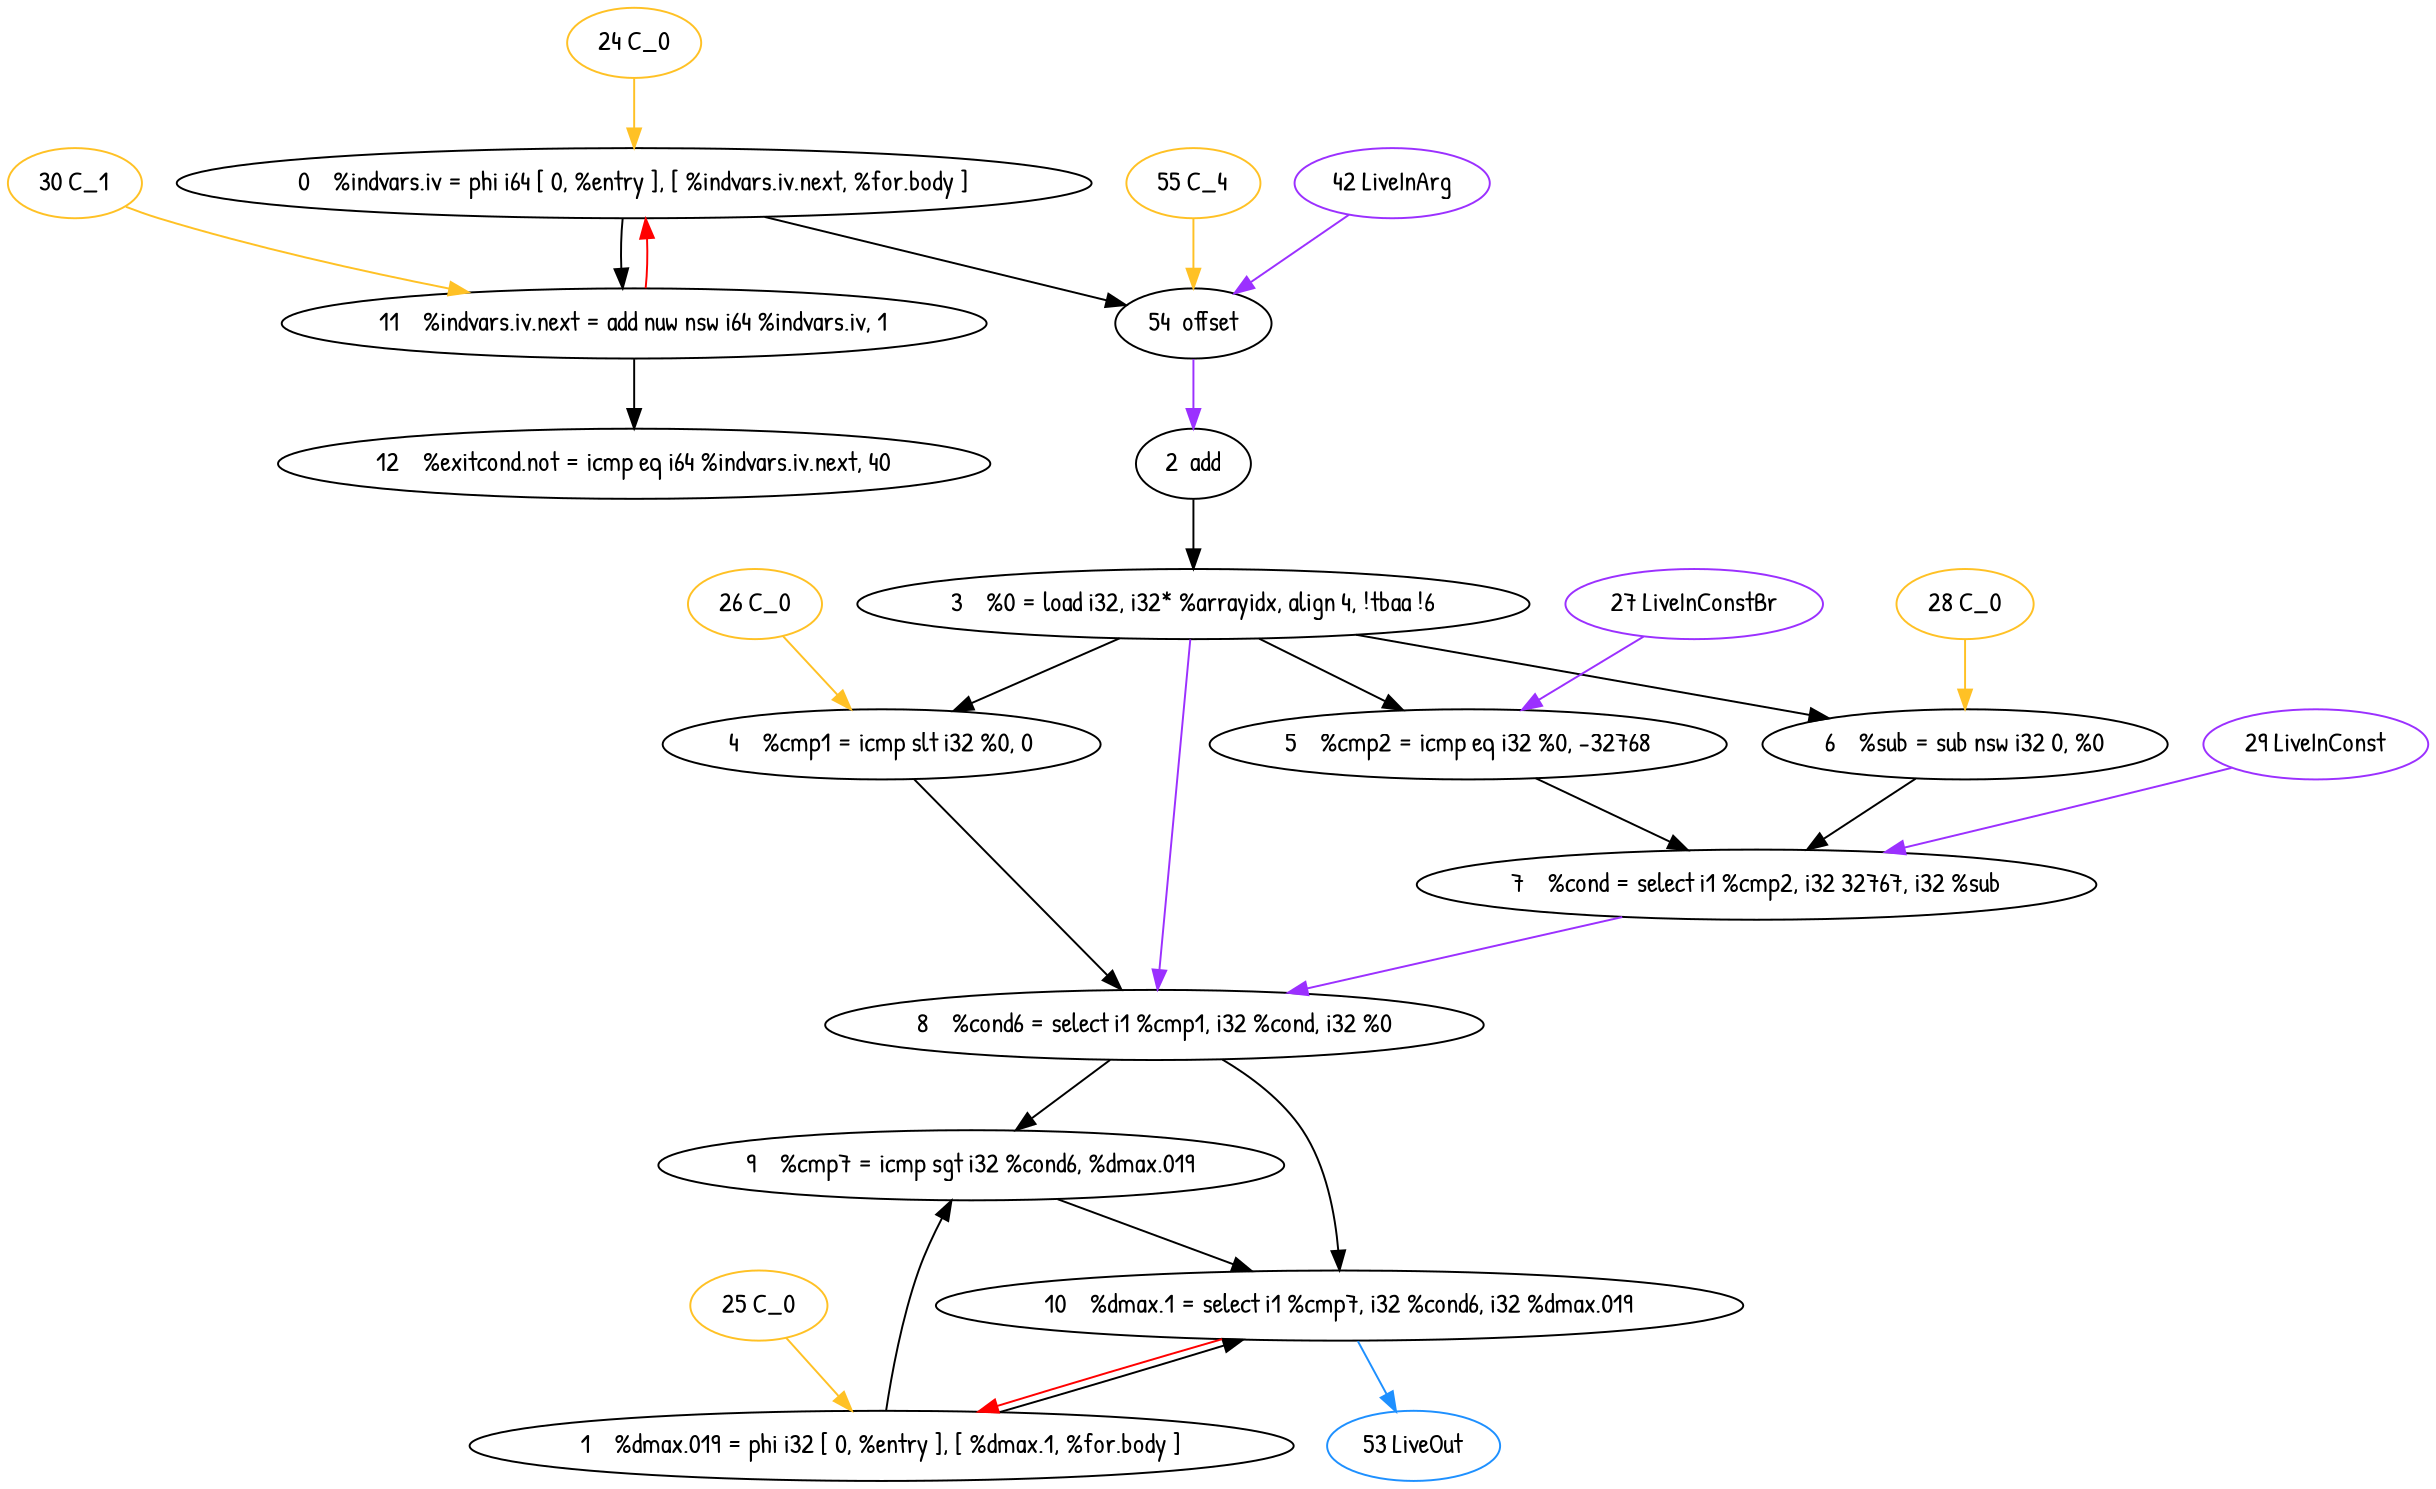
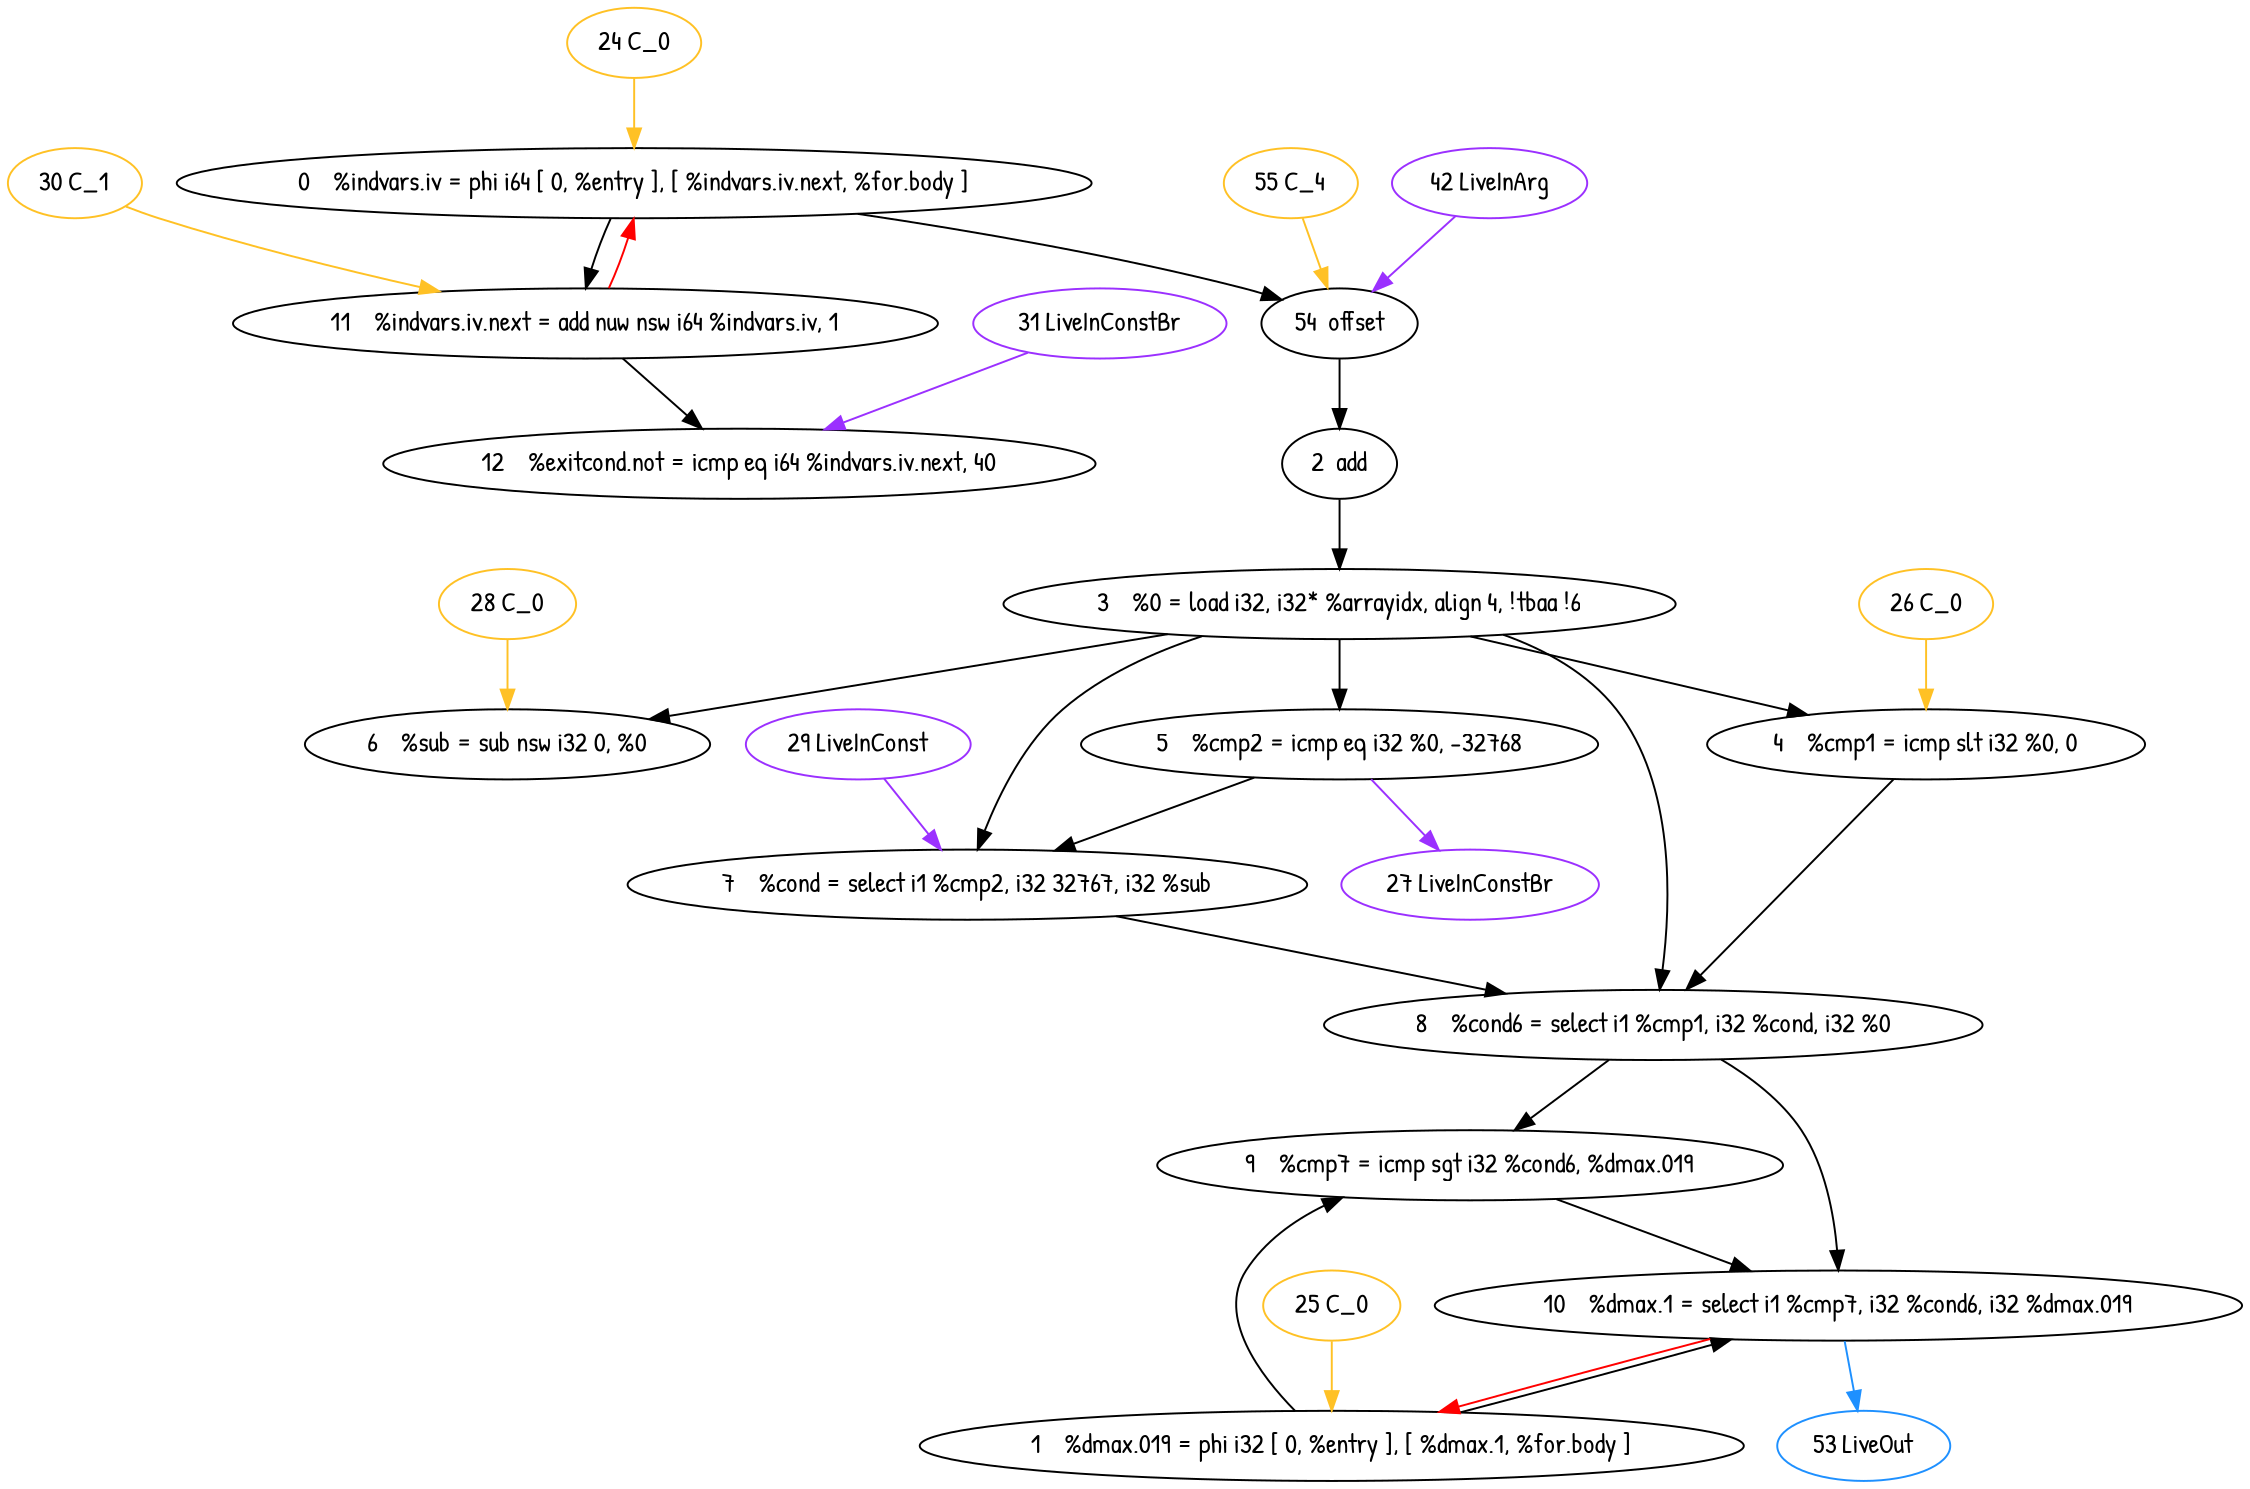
none -> (1100, 323)
(1193, 384) -> (1340, 384)
(1596, 665) -> (1398, 808)
(1175, 805) -> (1648, 768)
(1870, 809) -> (1068, 705)
(1465, 953) -> (1301, 953)
